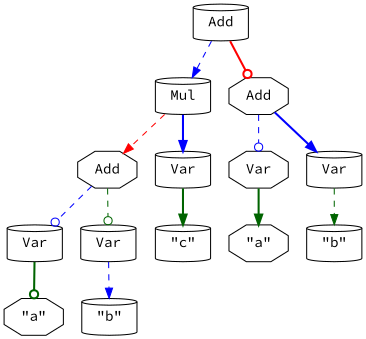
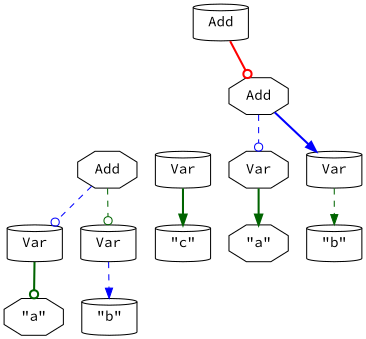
(183, 96) -> none
